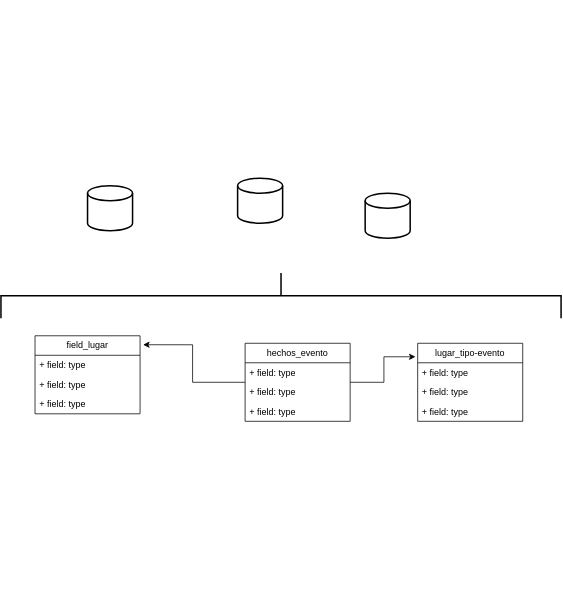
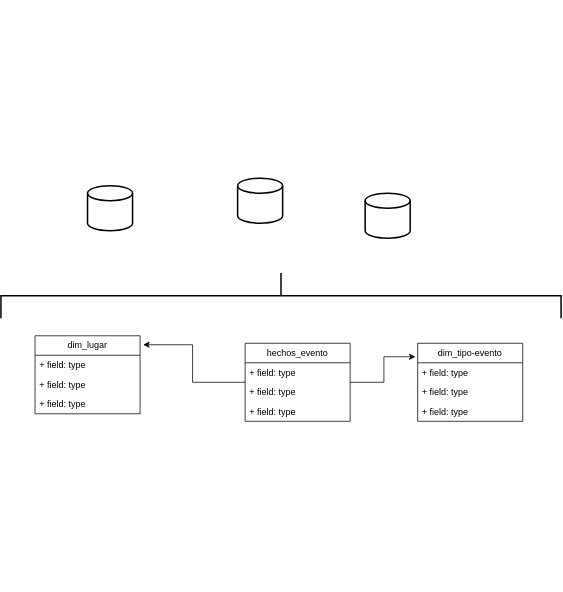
(87, 345) -> (87, 345)
(470, 353) -> (470, 353)
